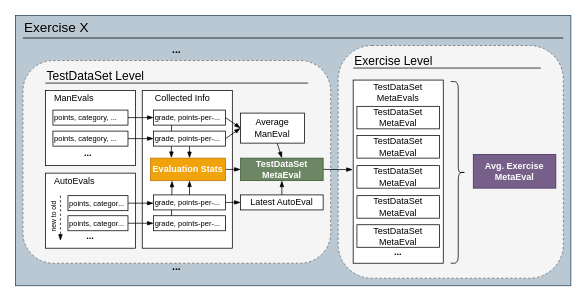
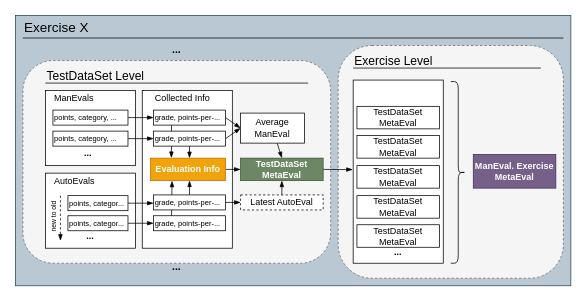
(398, 93) -> none
(188, 169) -> (188, 169)
(514, 171) -> (514, 171)
(282, 202) -> (282, 202)
